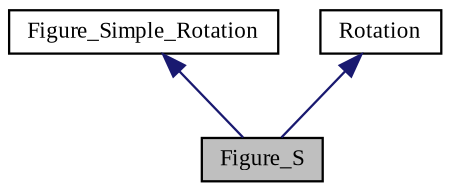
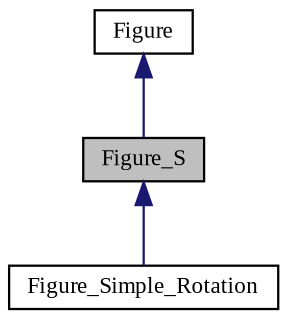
(381, 32) -> (144, 32)
(211, 104) -> (144, 235)
